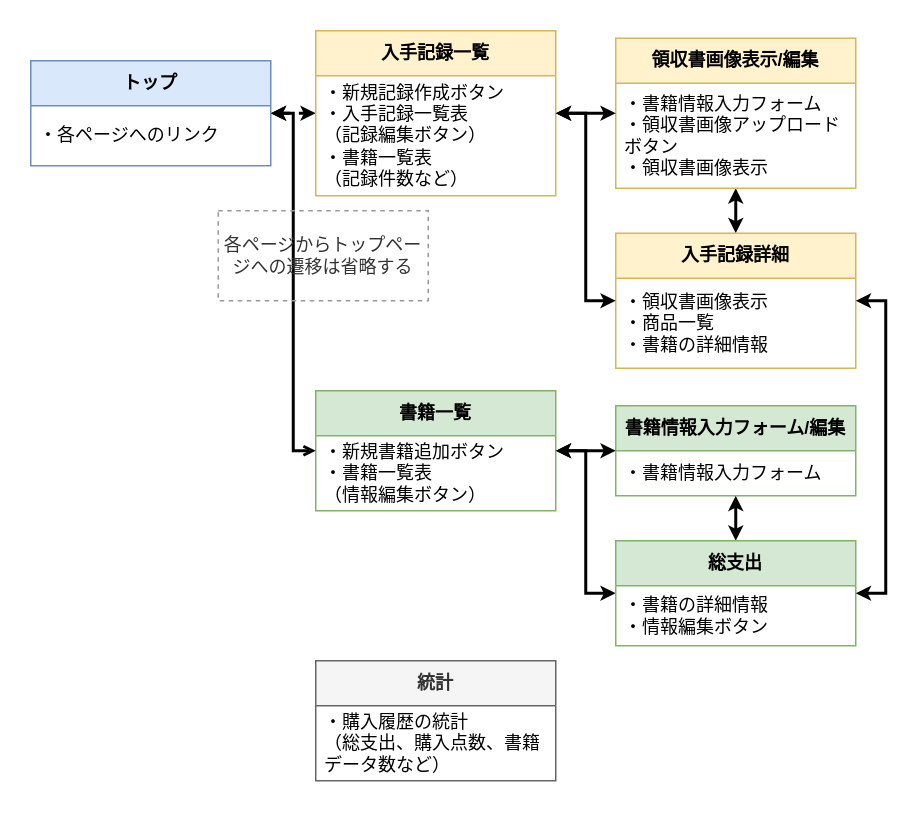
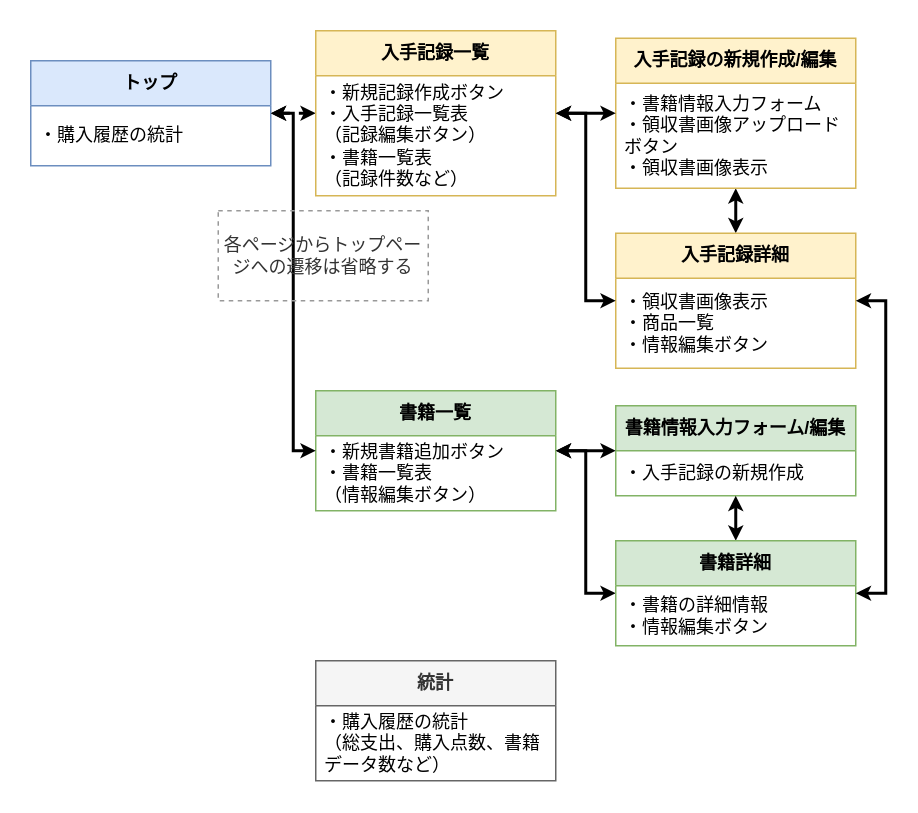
(736, 61) -> (736, 61)
(130, 136) -> (112, 136)
(697, 323) -> (697, 323)
(303, 451) -> (303, 451)
(724, 473) -> (715, 473)
(736, 563) -> (736, 563)
